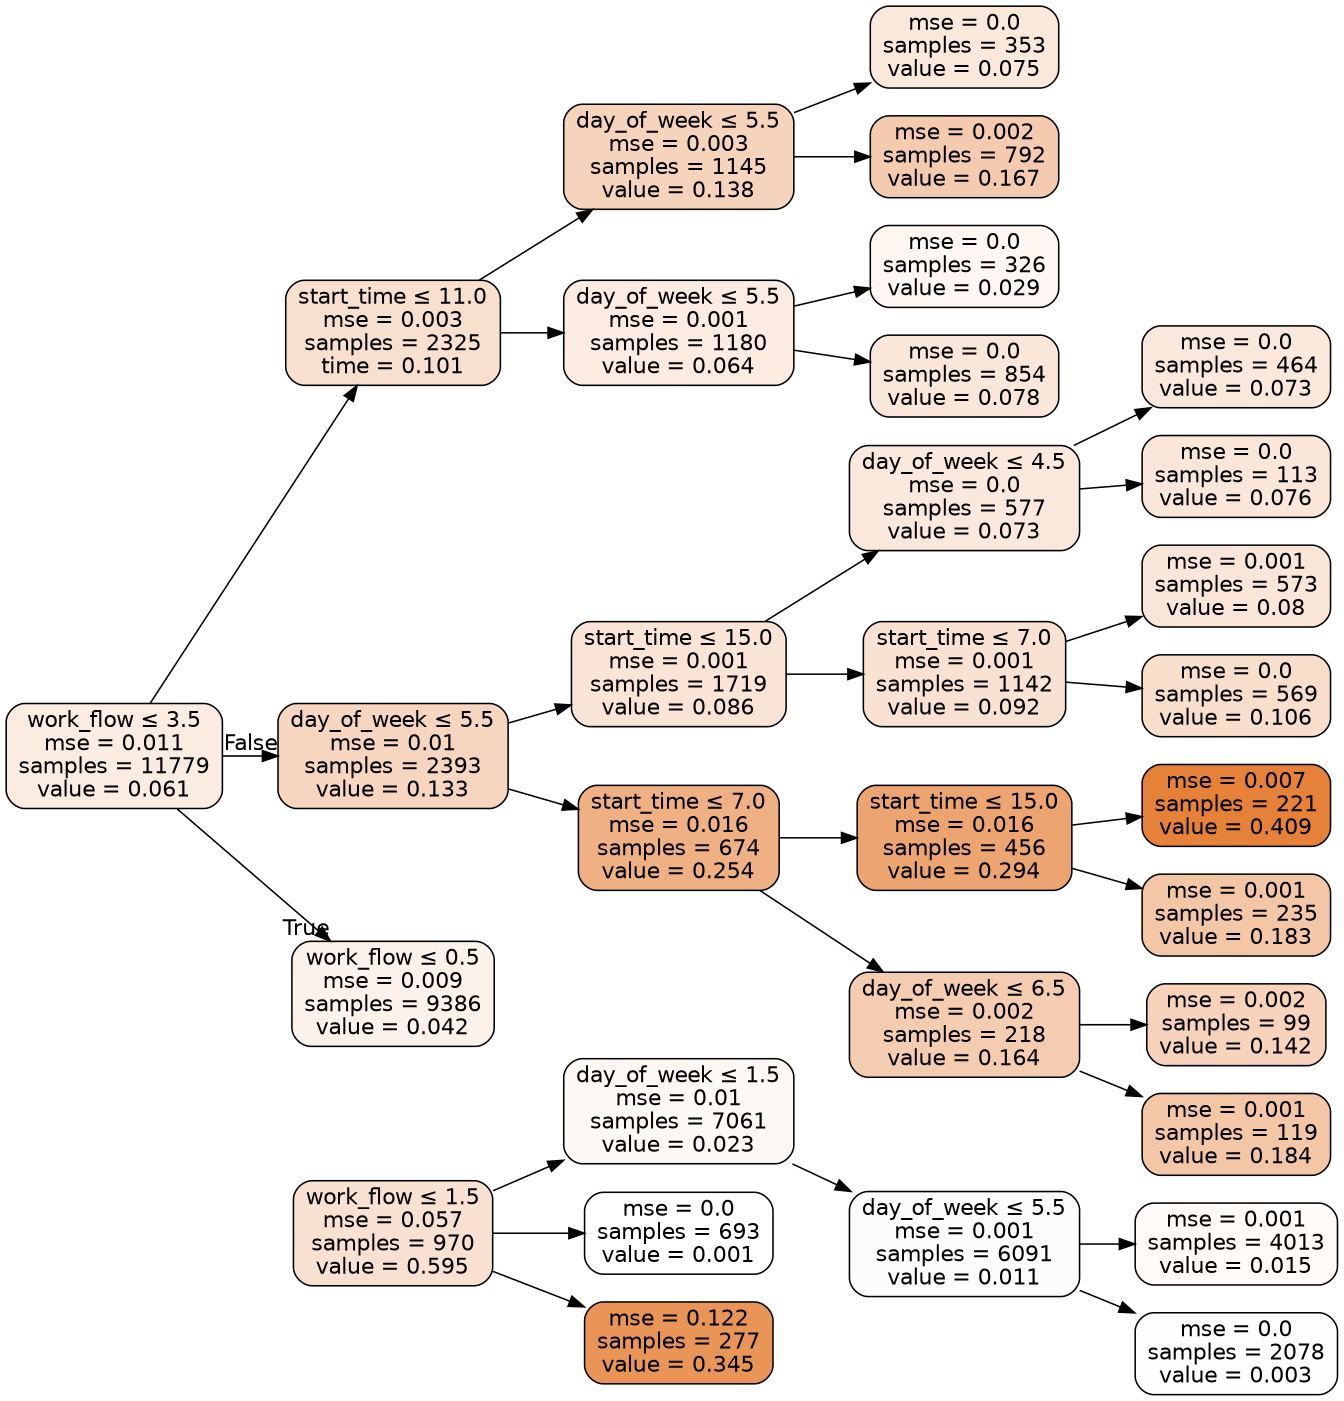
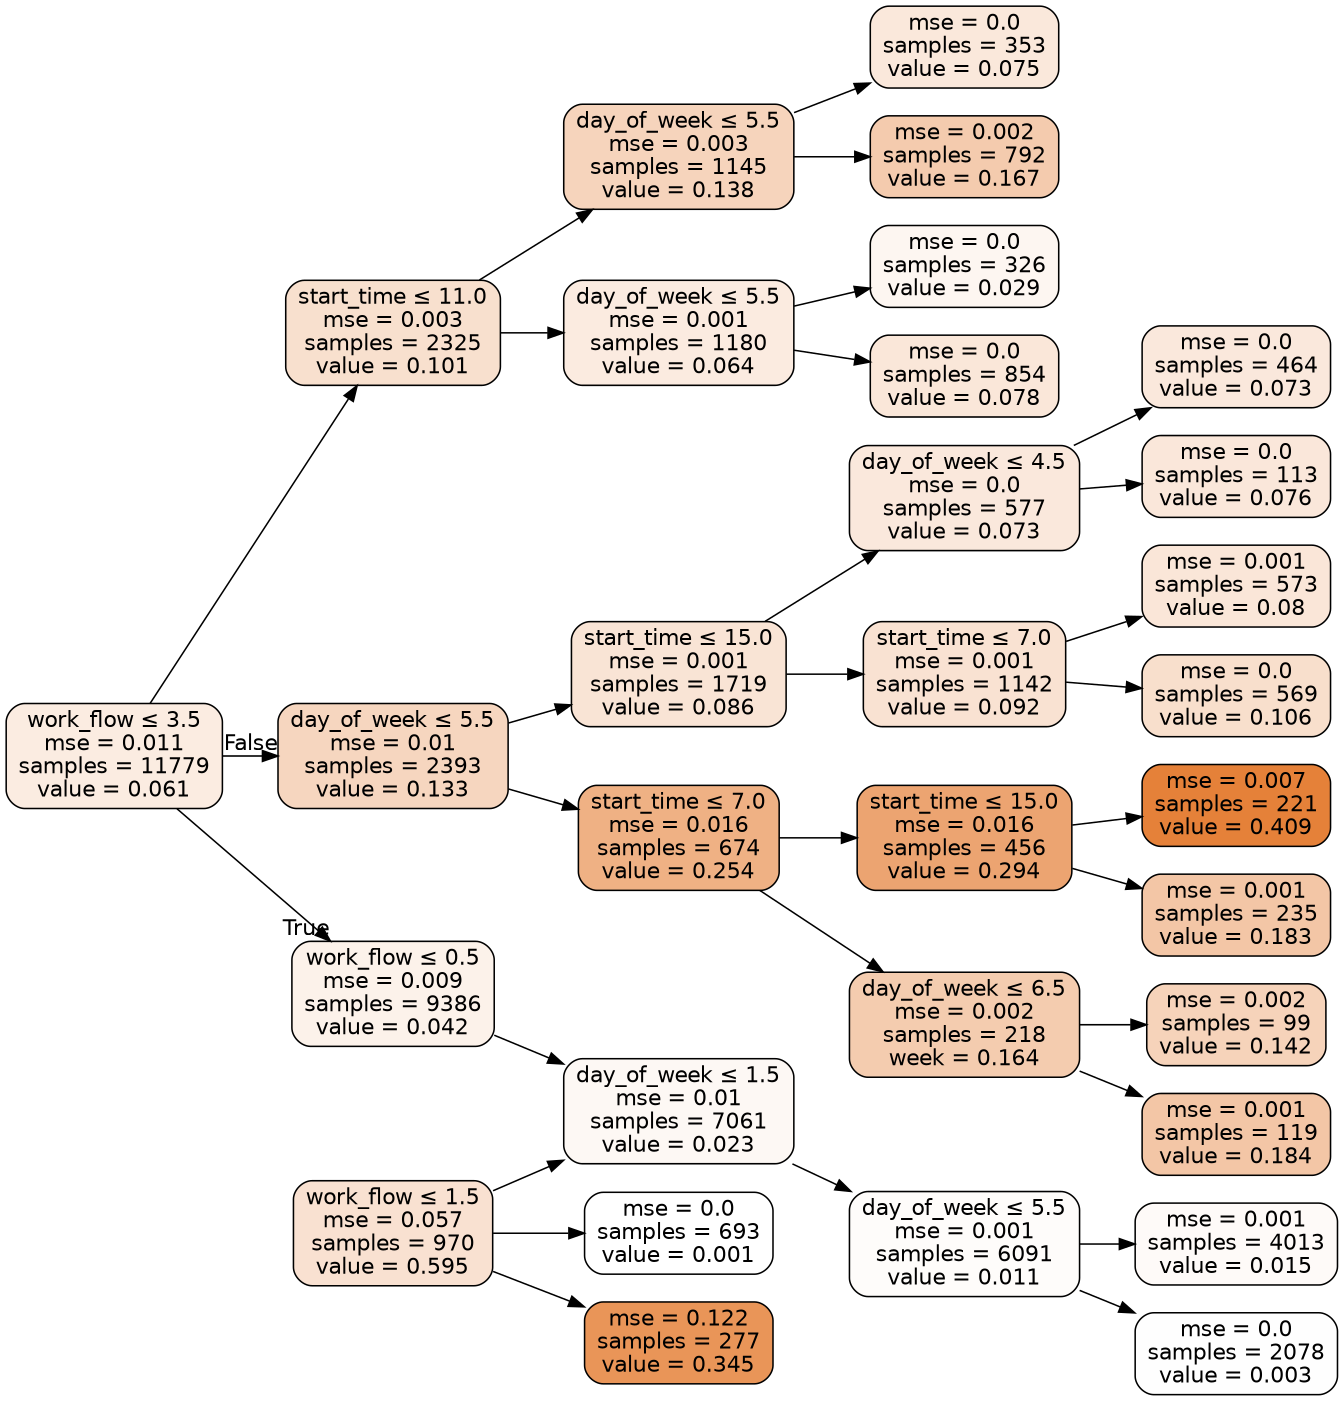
(393, 367) -> (393, 367)
none -> (522, 1047)
(965, 1059) -> (965, 1059)
